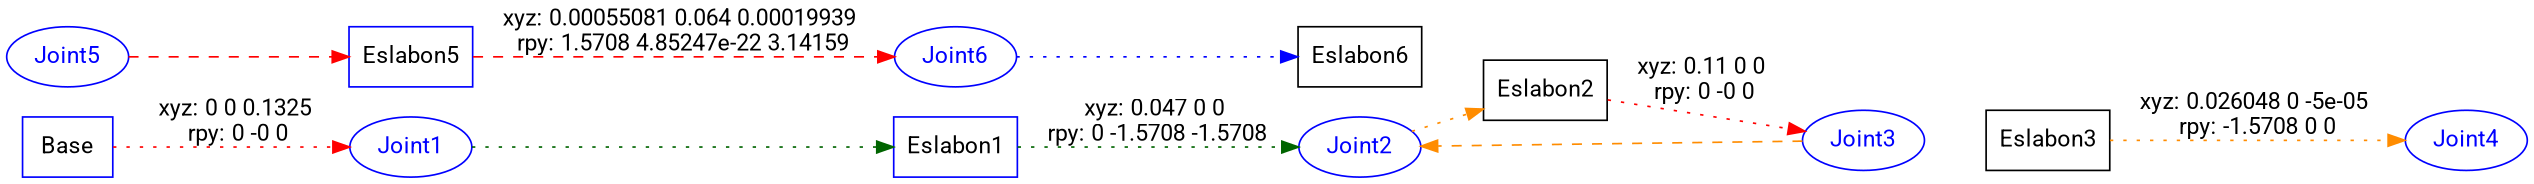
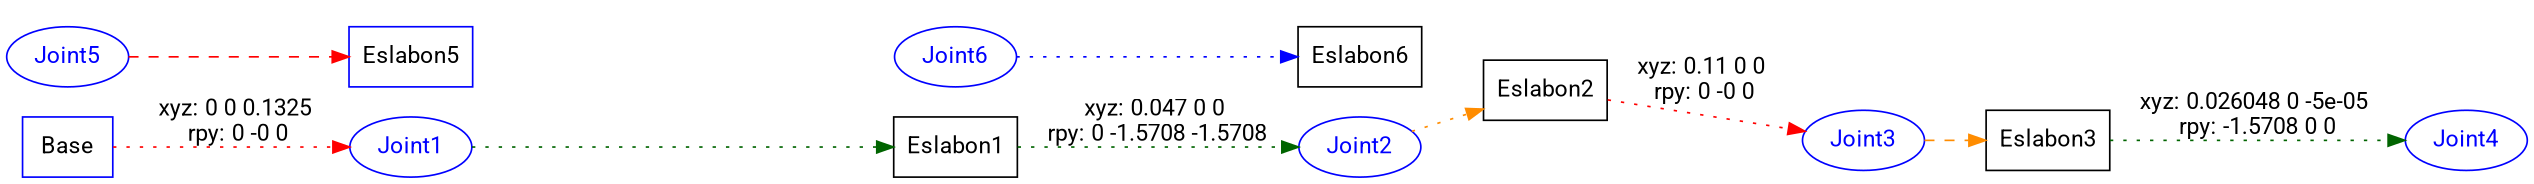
(675, 57) -> none
(2249, 140) -> (2249, 140)
(1620, 144) -> (1947, 140)
(956, 147) -> (956, 147)
